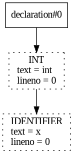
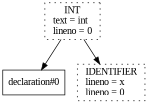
(37, 36) -> (53, 52)
(37, 132) -> (111, 82)
